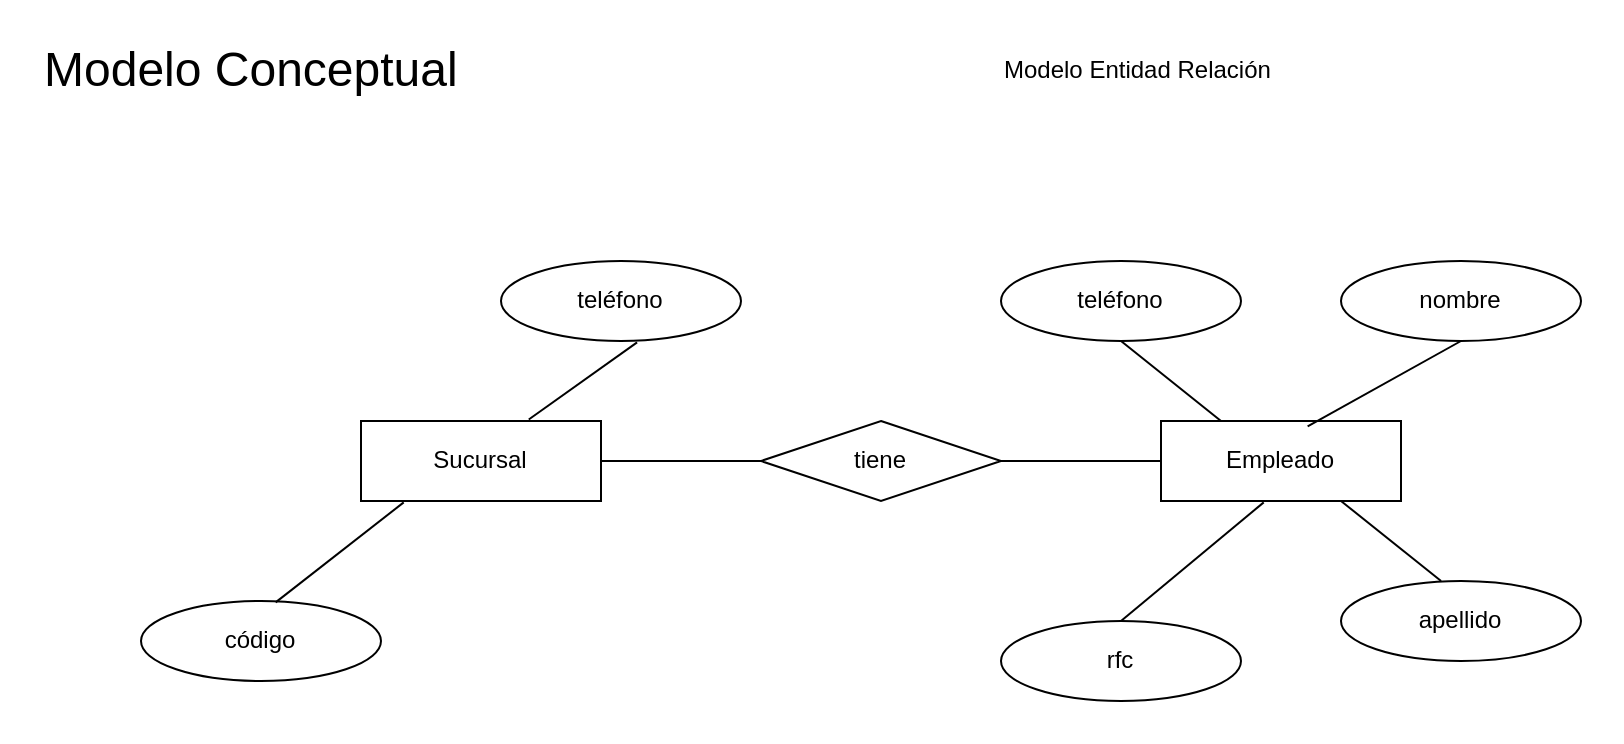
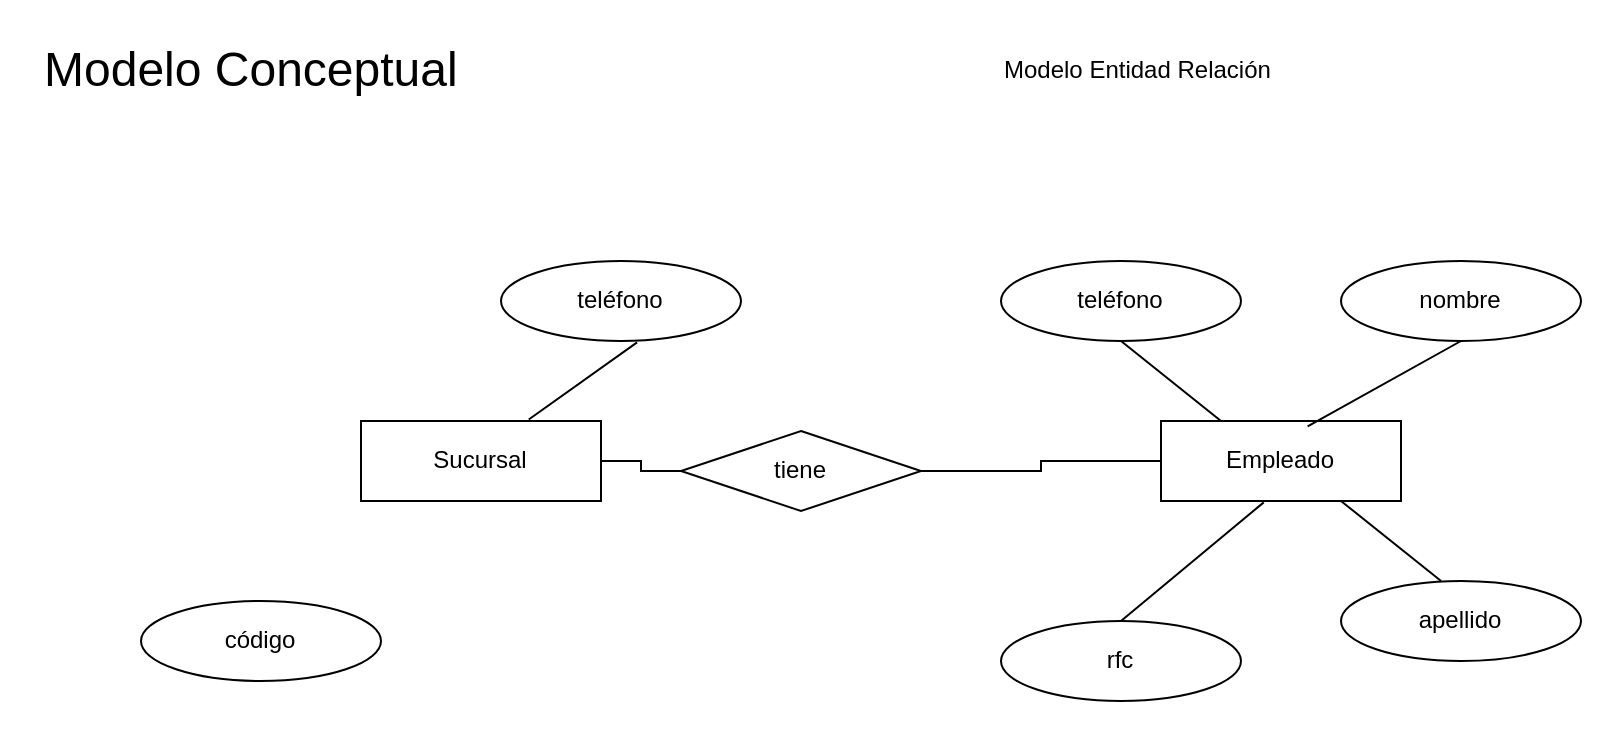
(881, 461) -> (801, 471)
(340, 552) -> none
